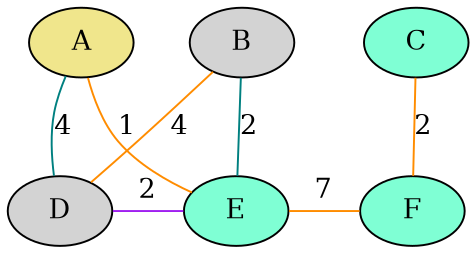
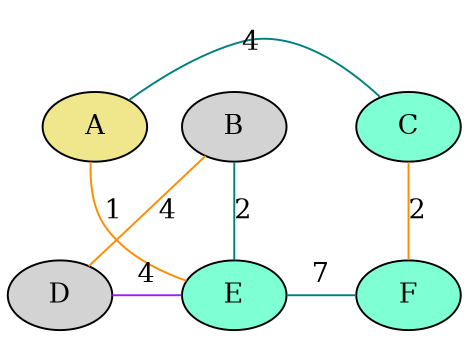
(52, 125) -> (255, 40)
(148, 191) -> (147, 275)
(324, 211) -> (321, 295)
